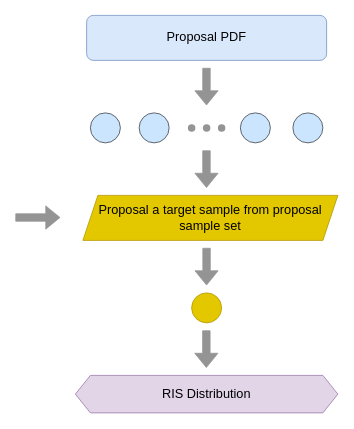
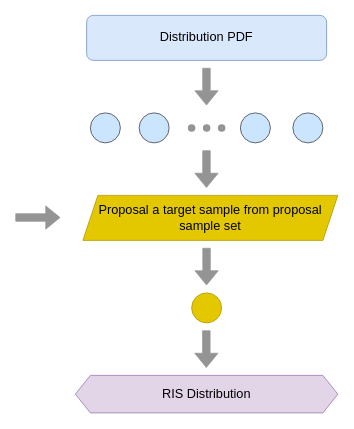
(207, 38) -> (207, 38)
